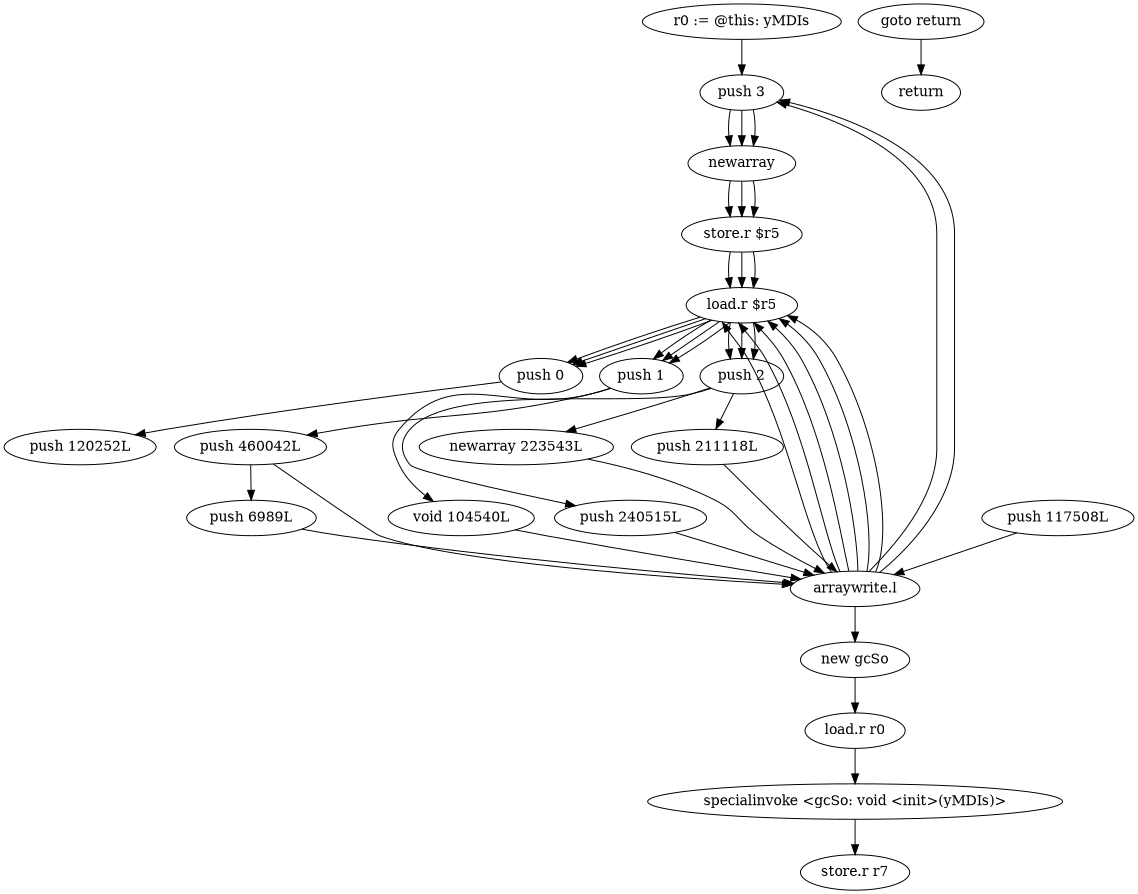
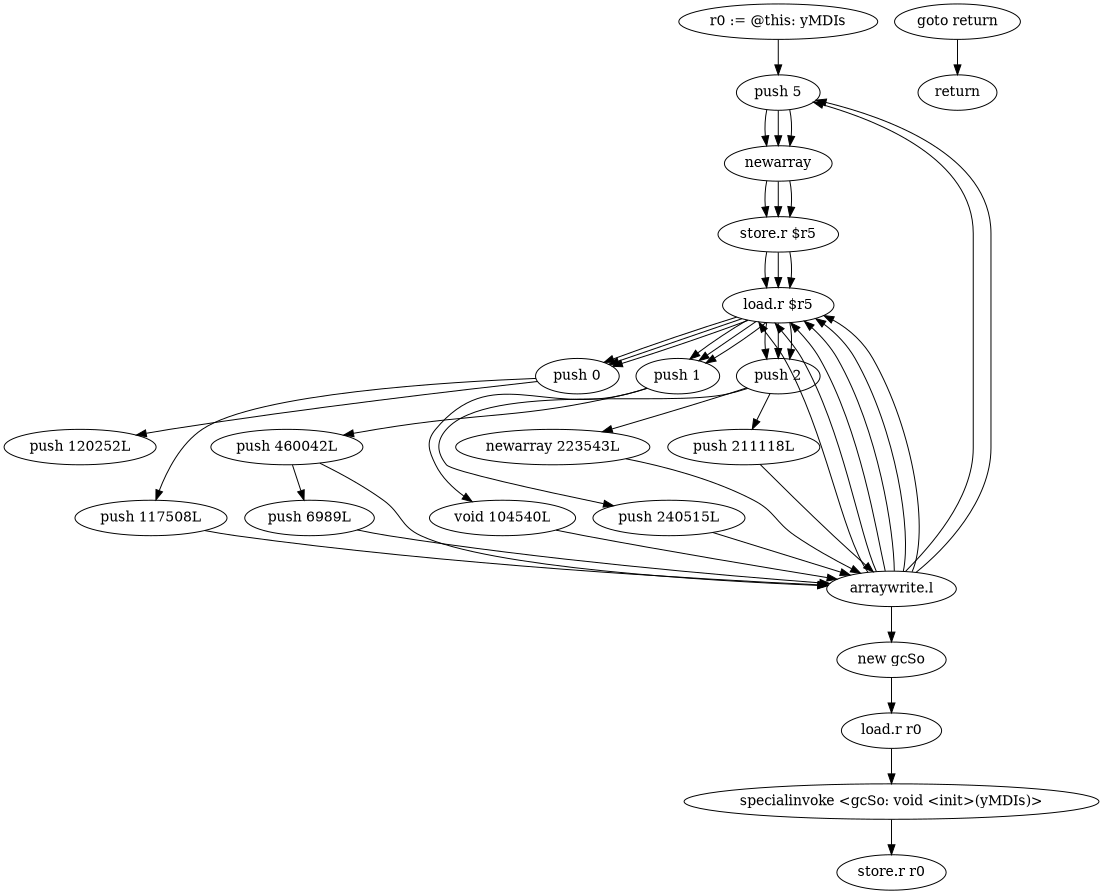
(742, 93) -> (778, 93)
none -> (329, 395)
(855, 872) -> (892, 872)
